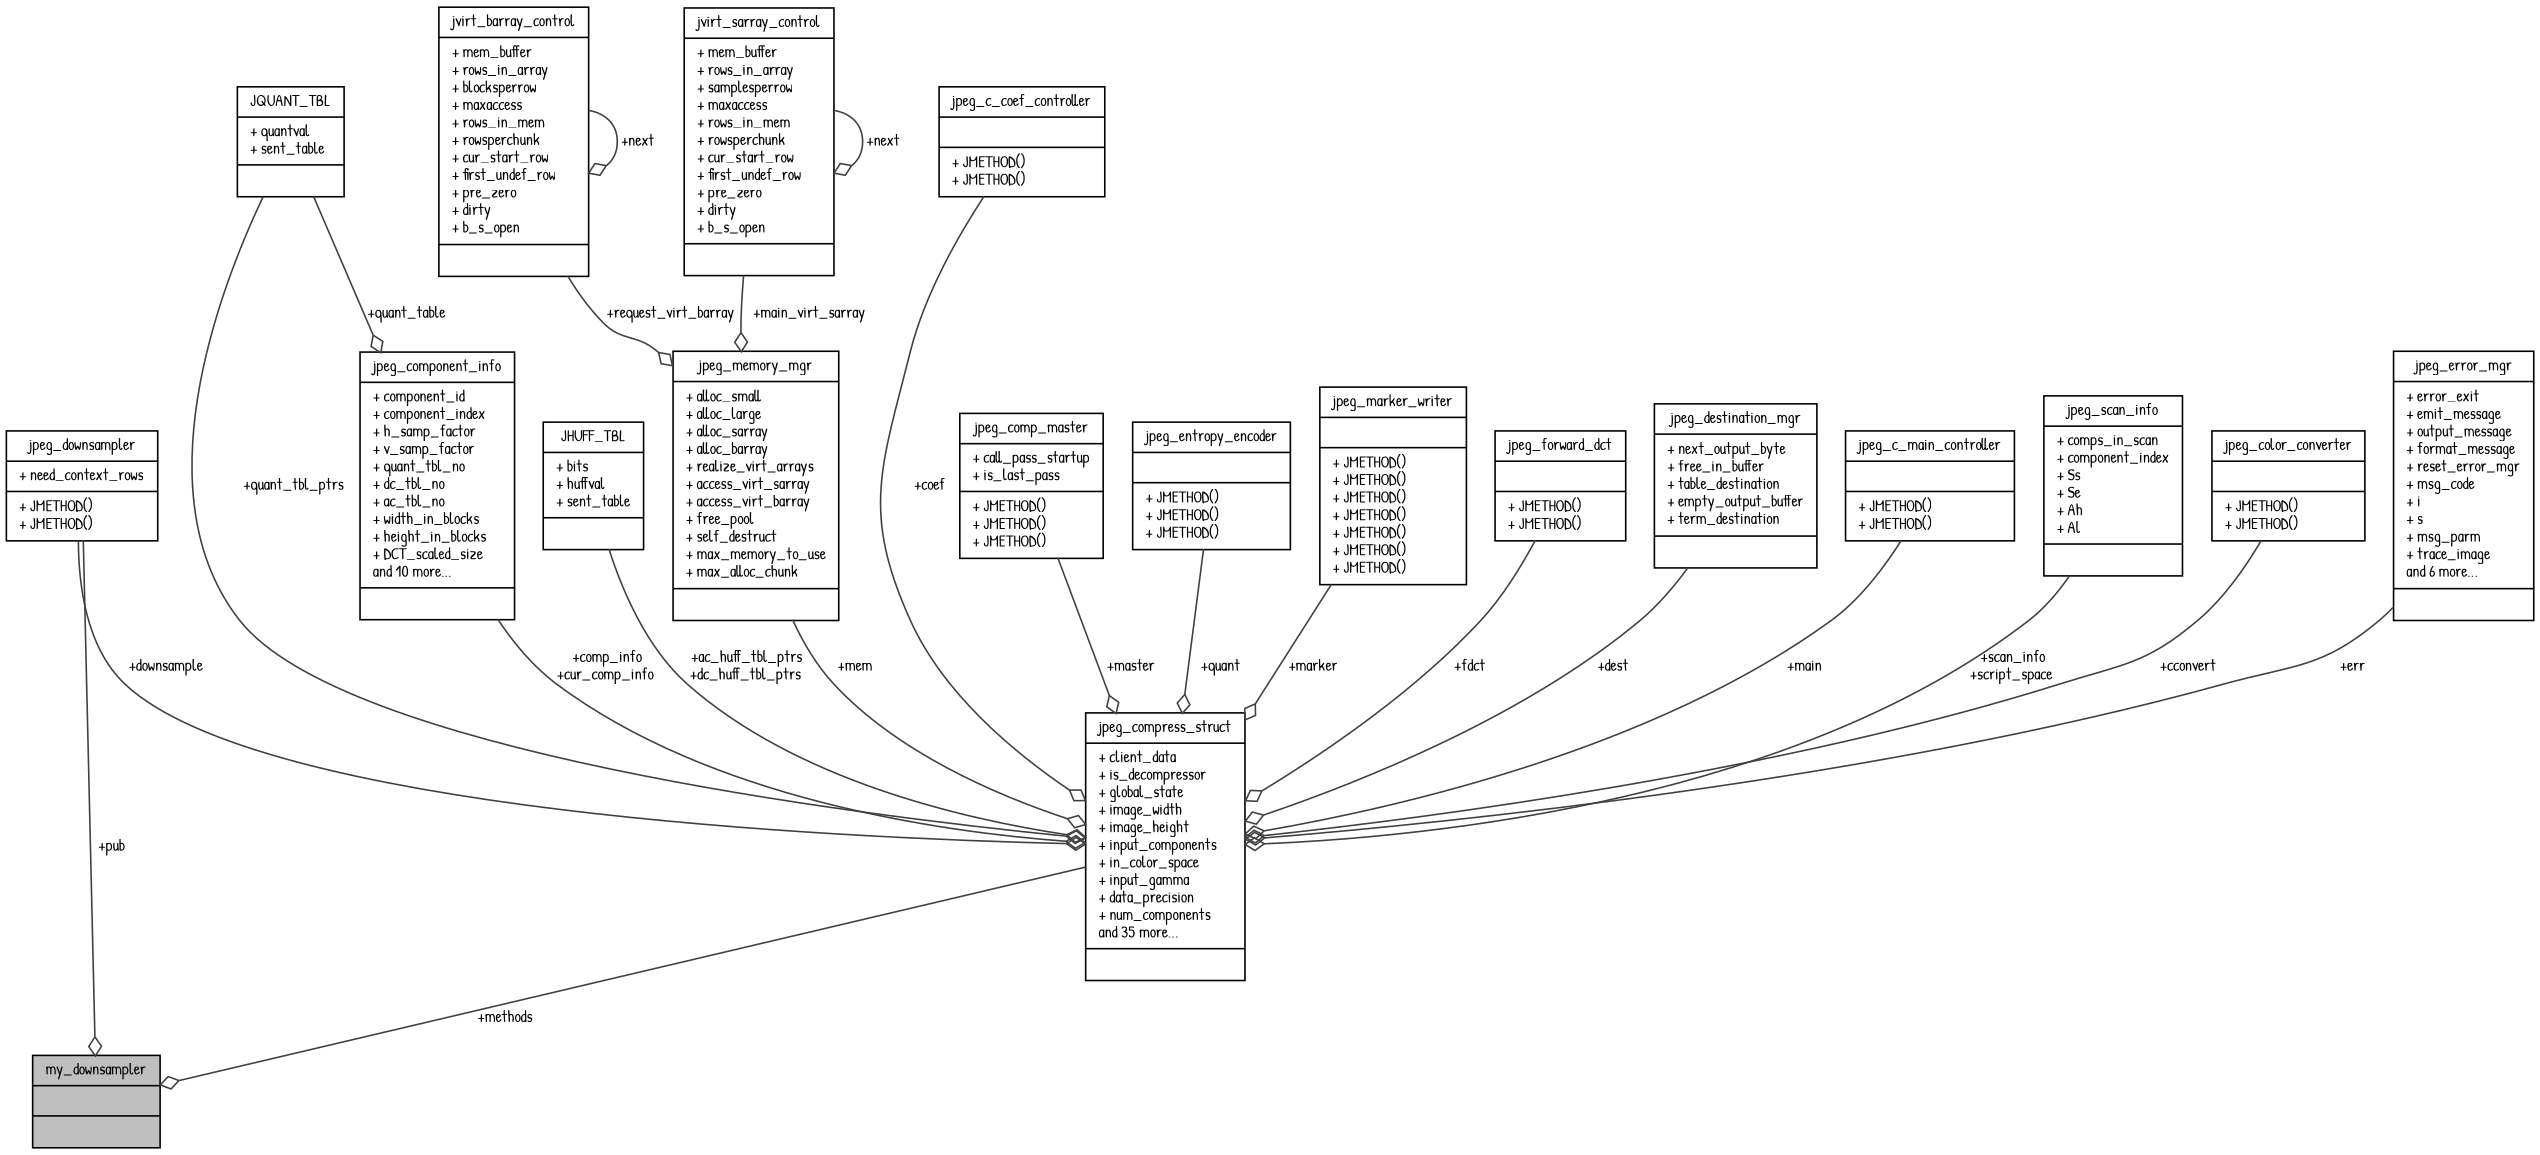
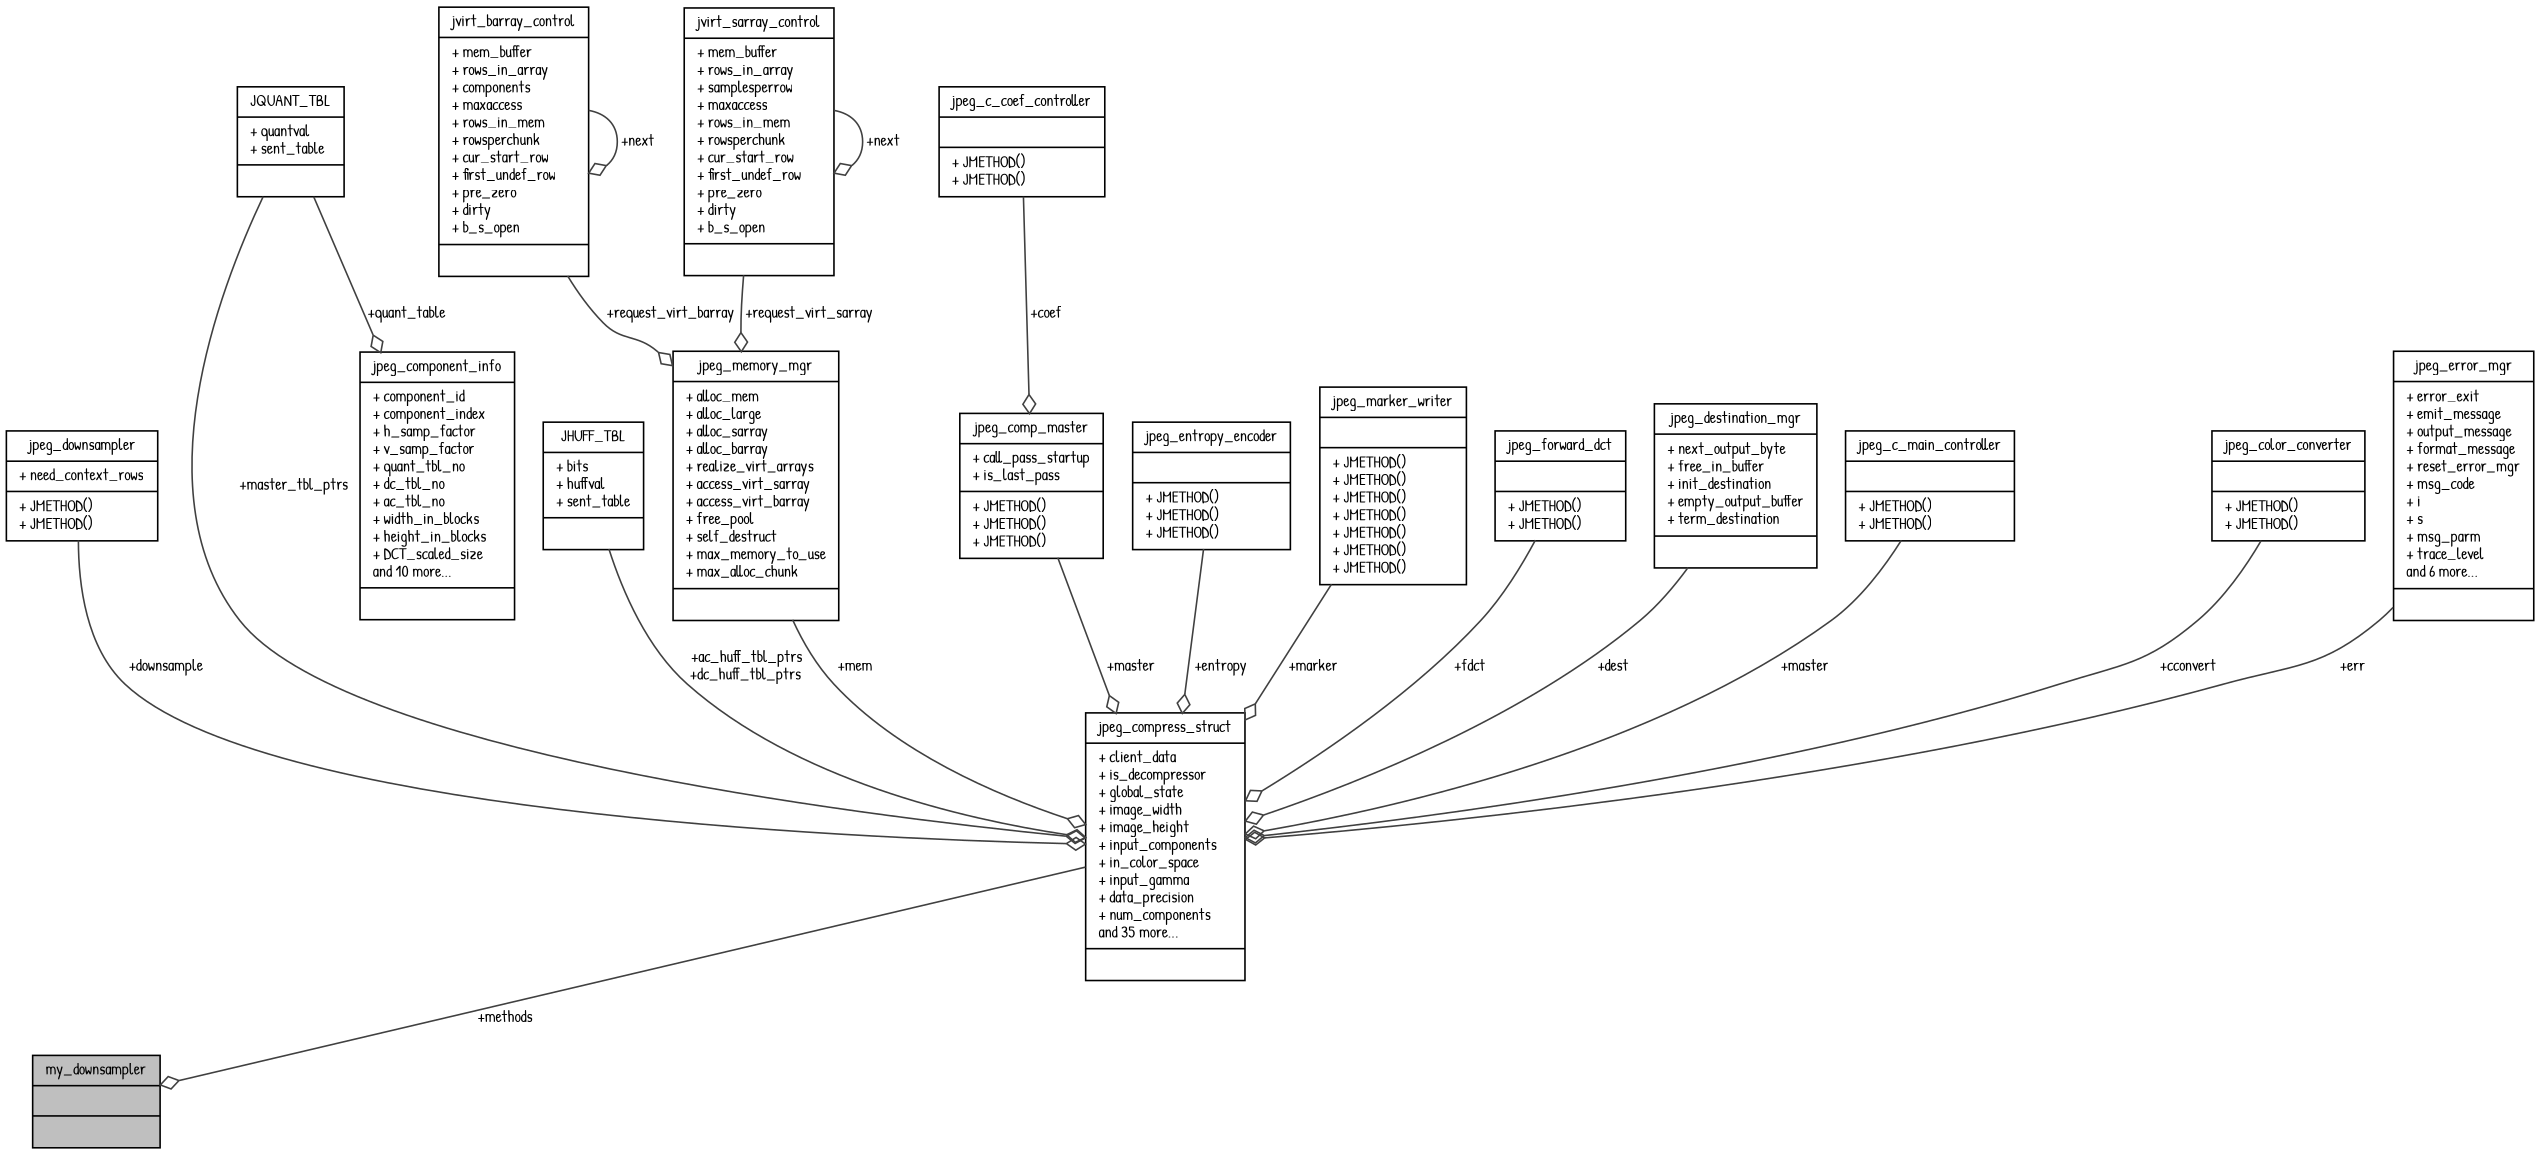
(495, 88) -> (491, 88)
(808, 314) -> (808, 314)
(724, 397) -> (722, 397)
(1724, 484) -> (1720, 484)
(292, 486) -> (292, 486)
(2113, 486) -> none
(881, 518) -> (1026, 296)
(2449, 554) -> (2445, 554)
(1219, 667) -> (1219, 667)
(1803, 667) -> (1803, 667)
(758, 784) -> none
(89, 788) -> none
